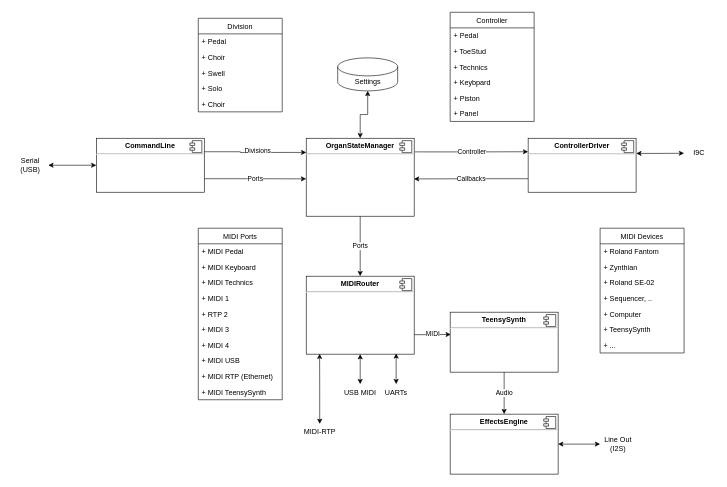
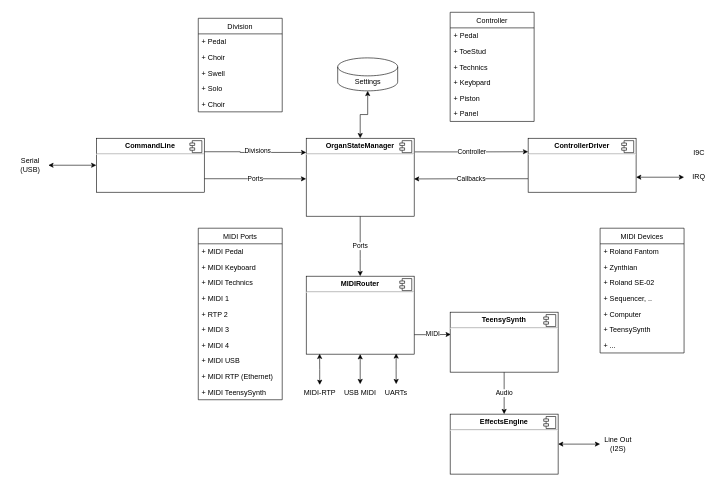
(660, 153) -> none
none -> (678, 177)
none -> (699, 177)
(320, 432) -> (320, 393)
